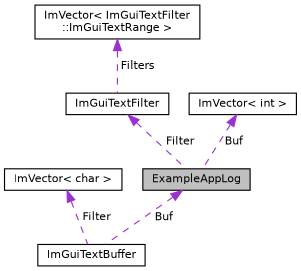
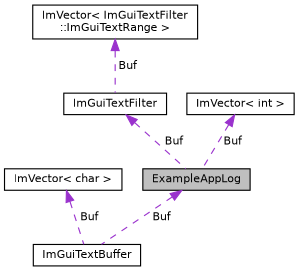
(137, 66) -> (126, 66)
(178, 142) -> (173, 142)
(95, 217) -> (88, 217)
